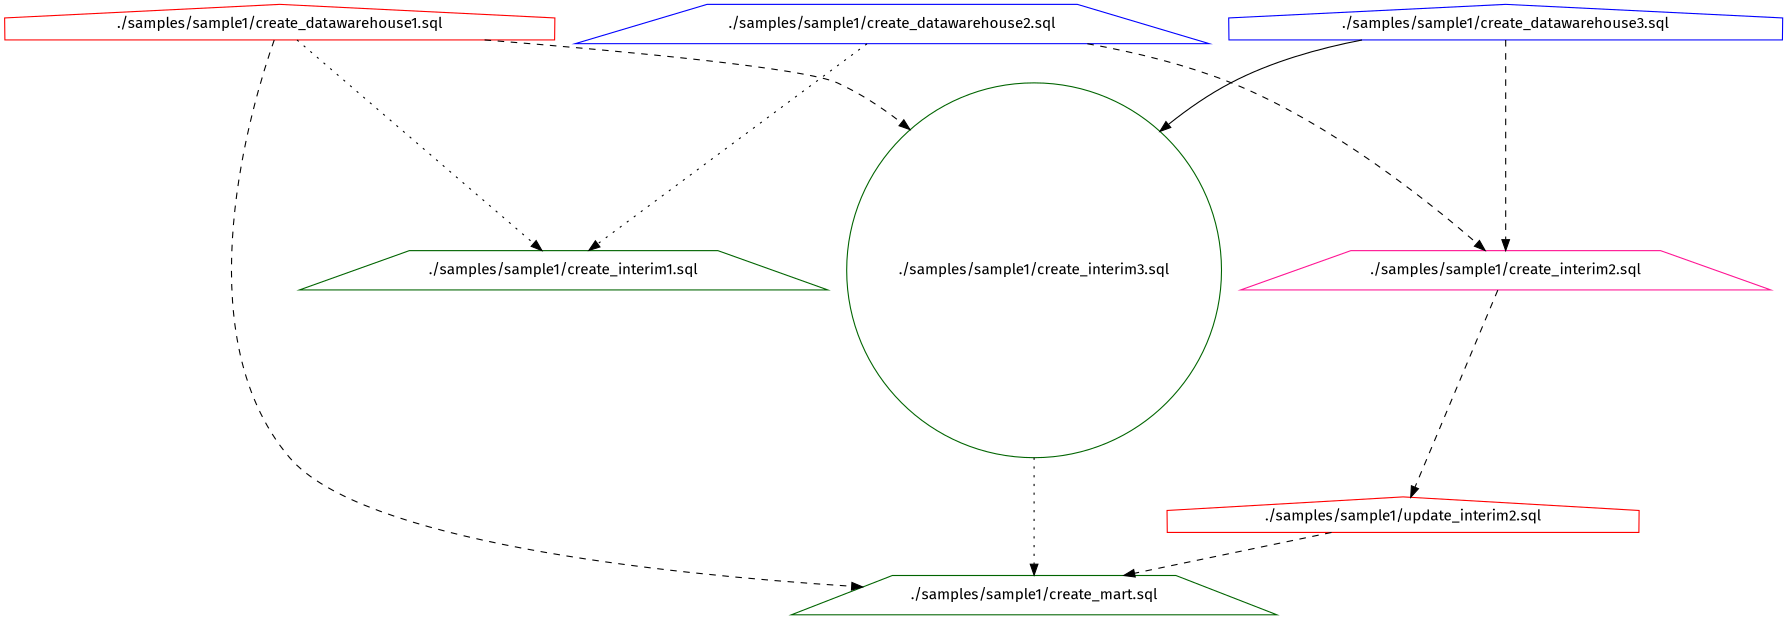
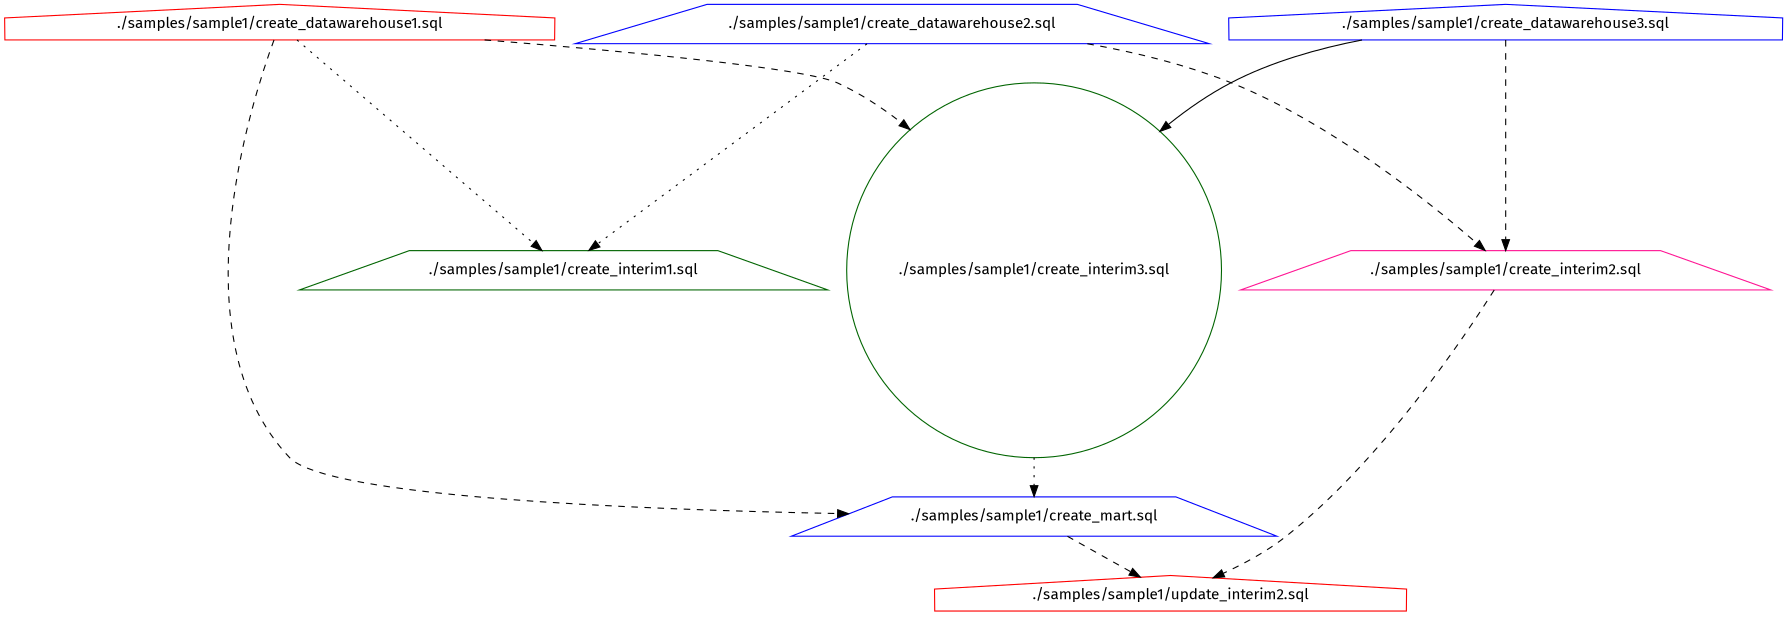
(1233, 553) -> (1099, 554)
(1034, 595) -> (1034, 517)
